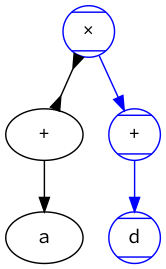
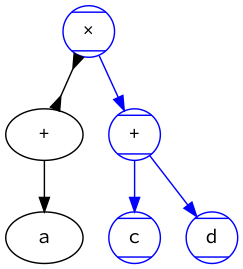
none -> (135, 238)
